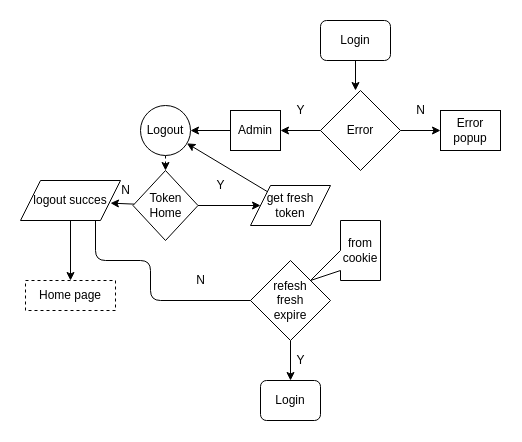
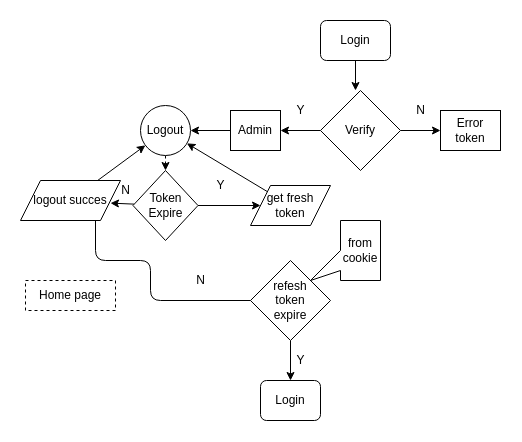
(361, 131) -> (361, 131)
(471, 131) -> (471, 131)
(166, 206) -> (166, 206)
(71, 247) -> (119, 165)
(291, 301) -> (291, 301)
